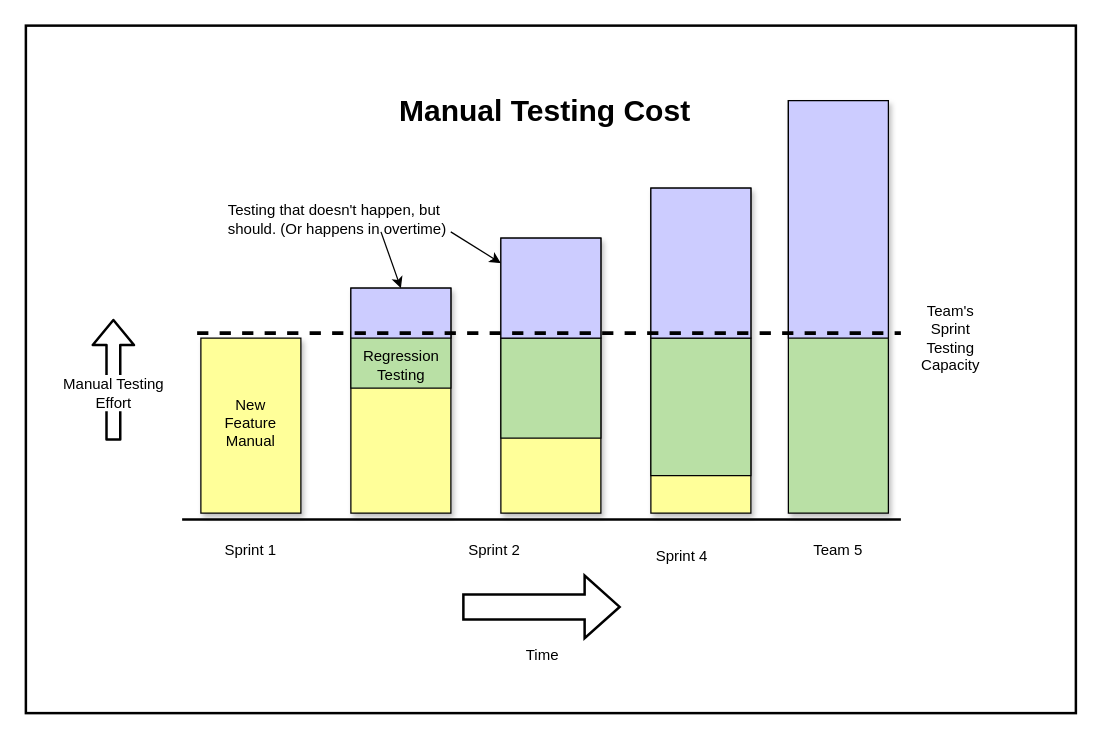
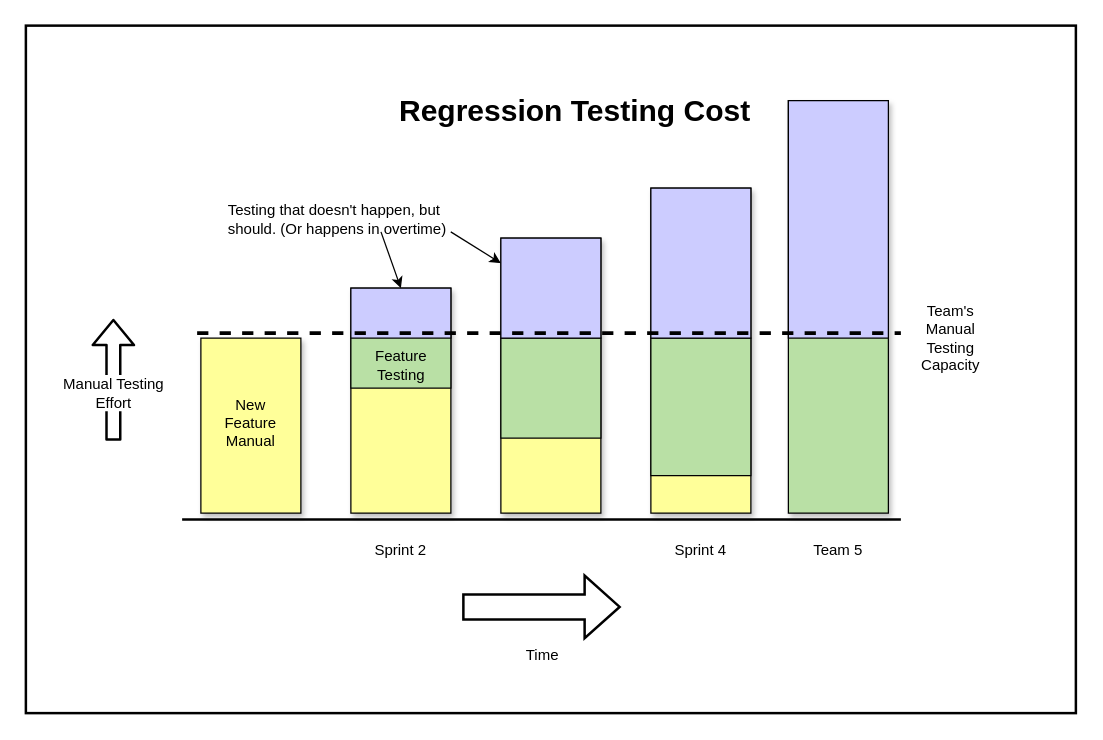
(471, 83) -> (488, 83)
(951, 338) -> (951, 338)
(401, 366) -> (401, 366)
(251, 551) -> none
(494, 551) -> (401, 551)
(682, 557) -> (701, 551)
